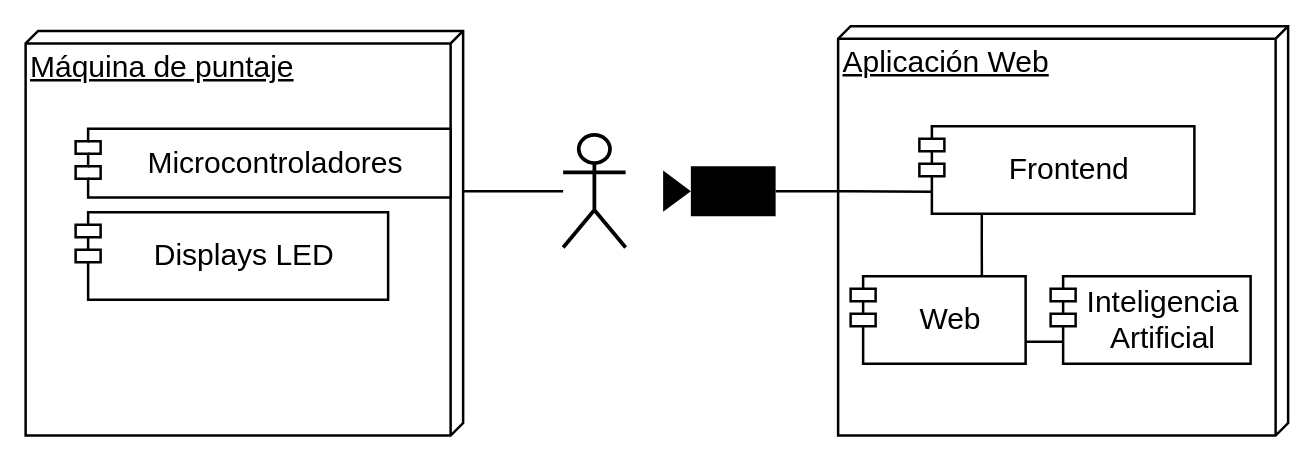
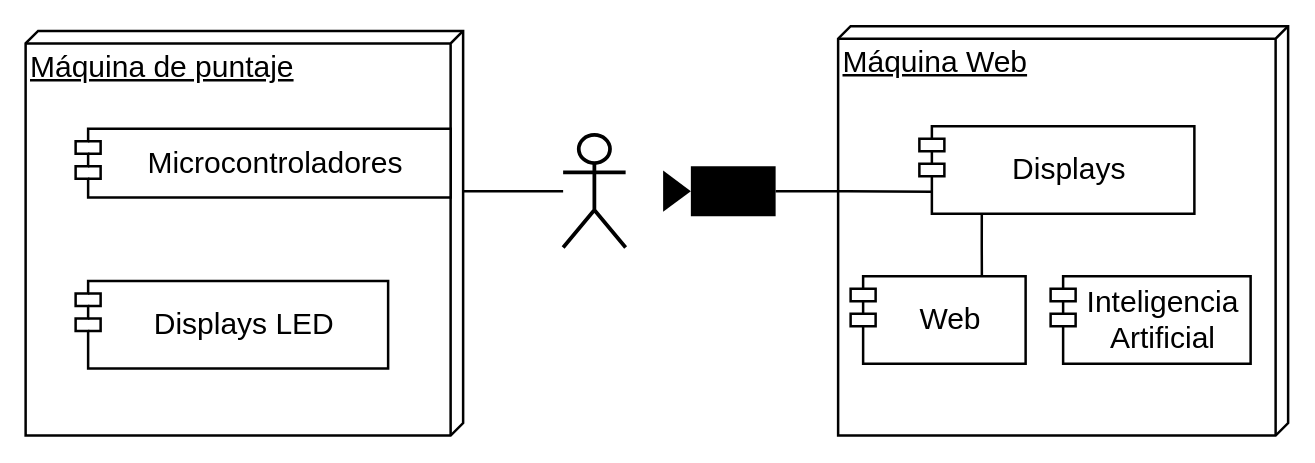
(945, 62) -> (928, 62)
(1069, 169) -> (1069, 169)
(232, 256) -> (232, 324)
(1044, 342) -> none
